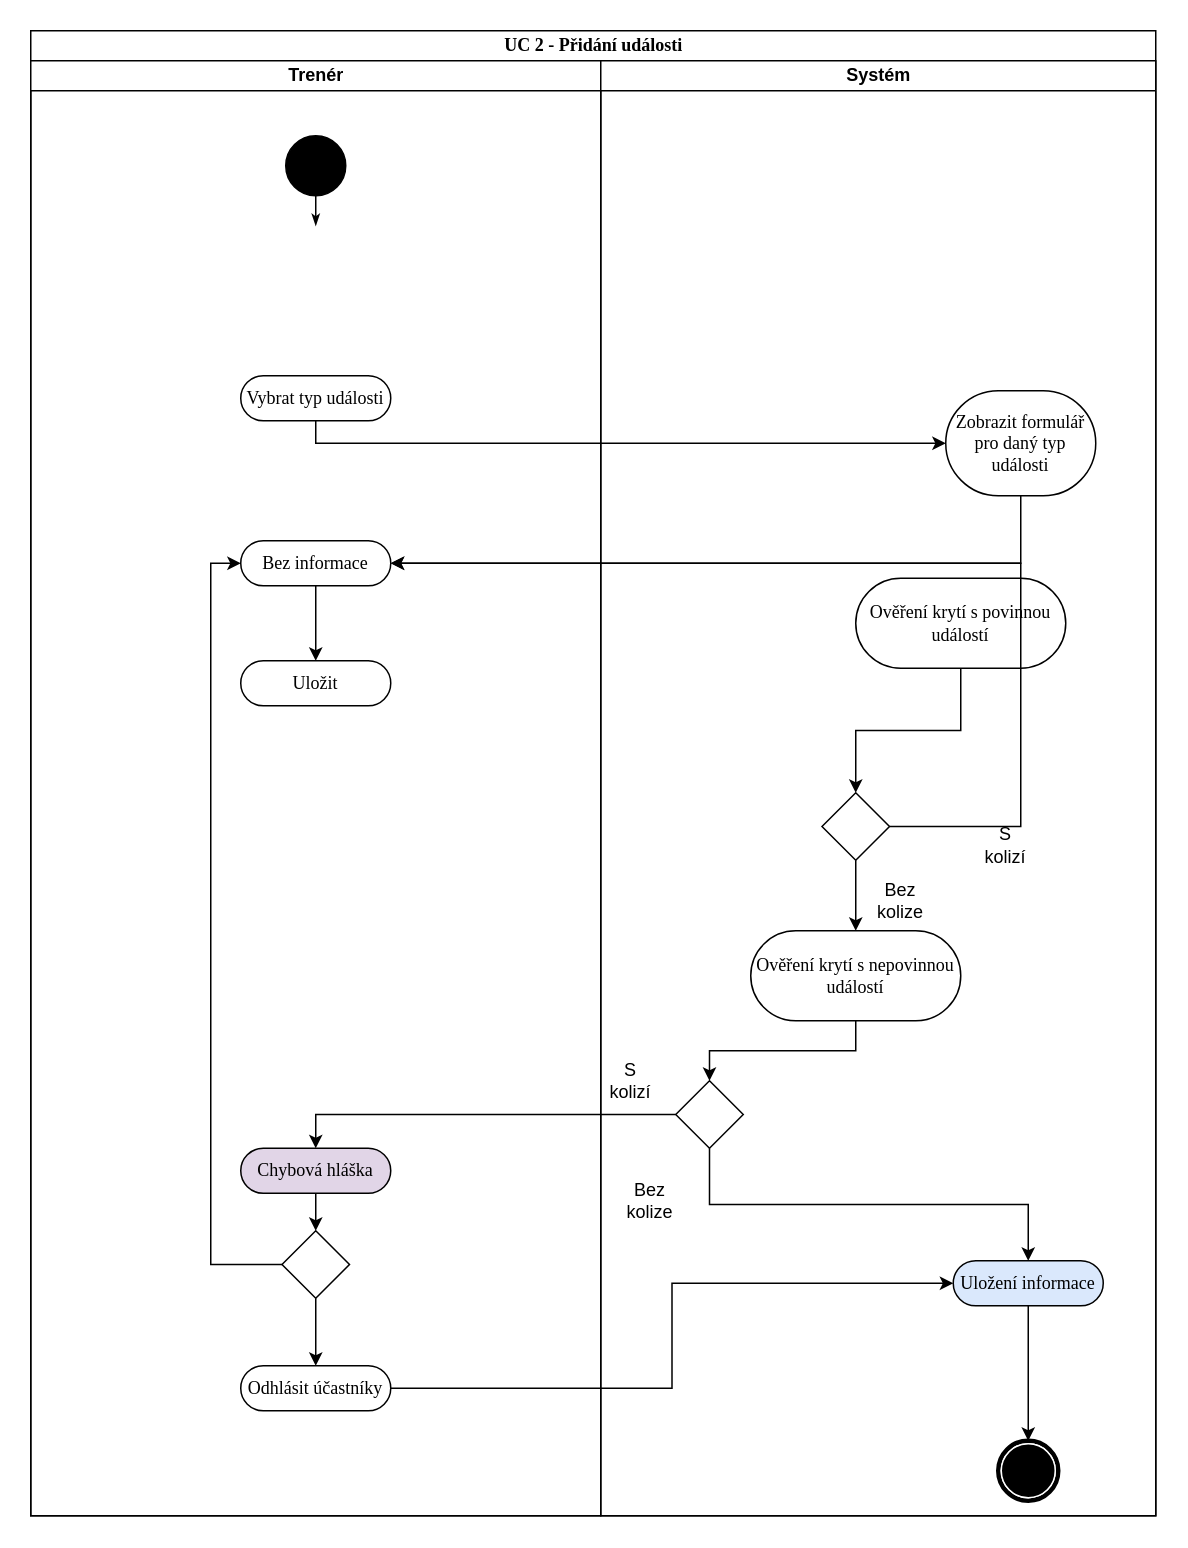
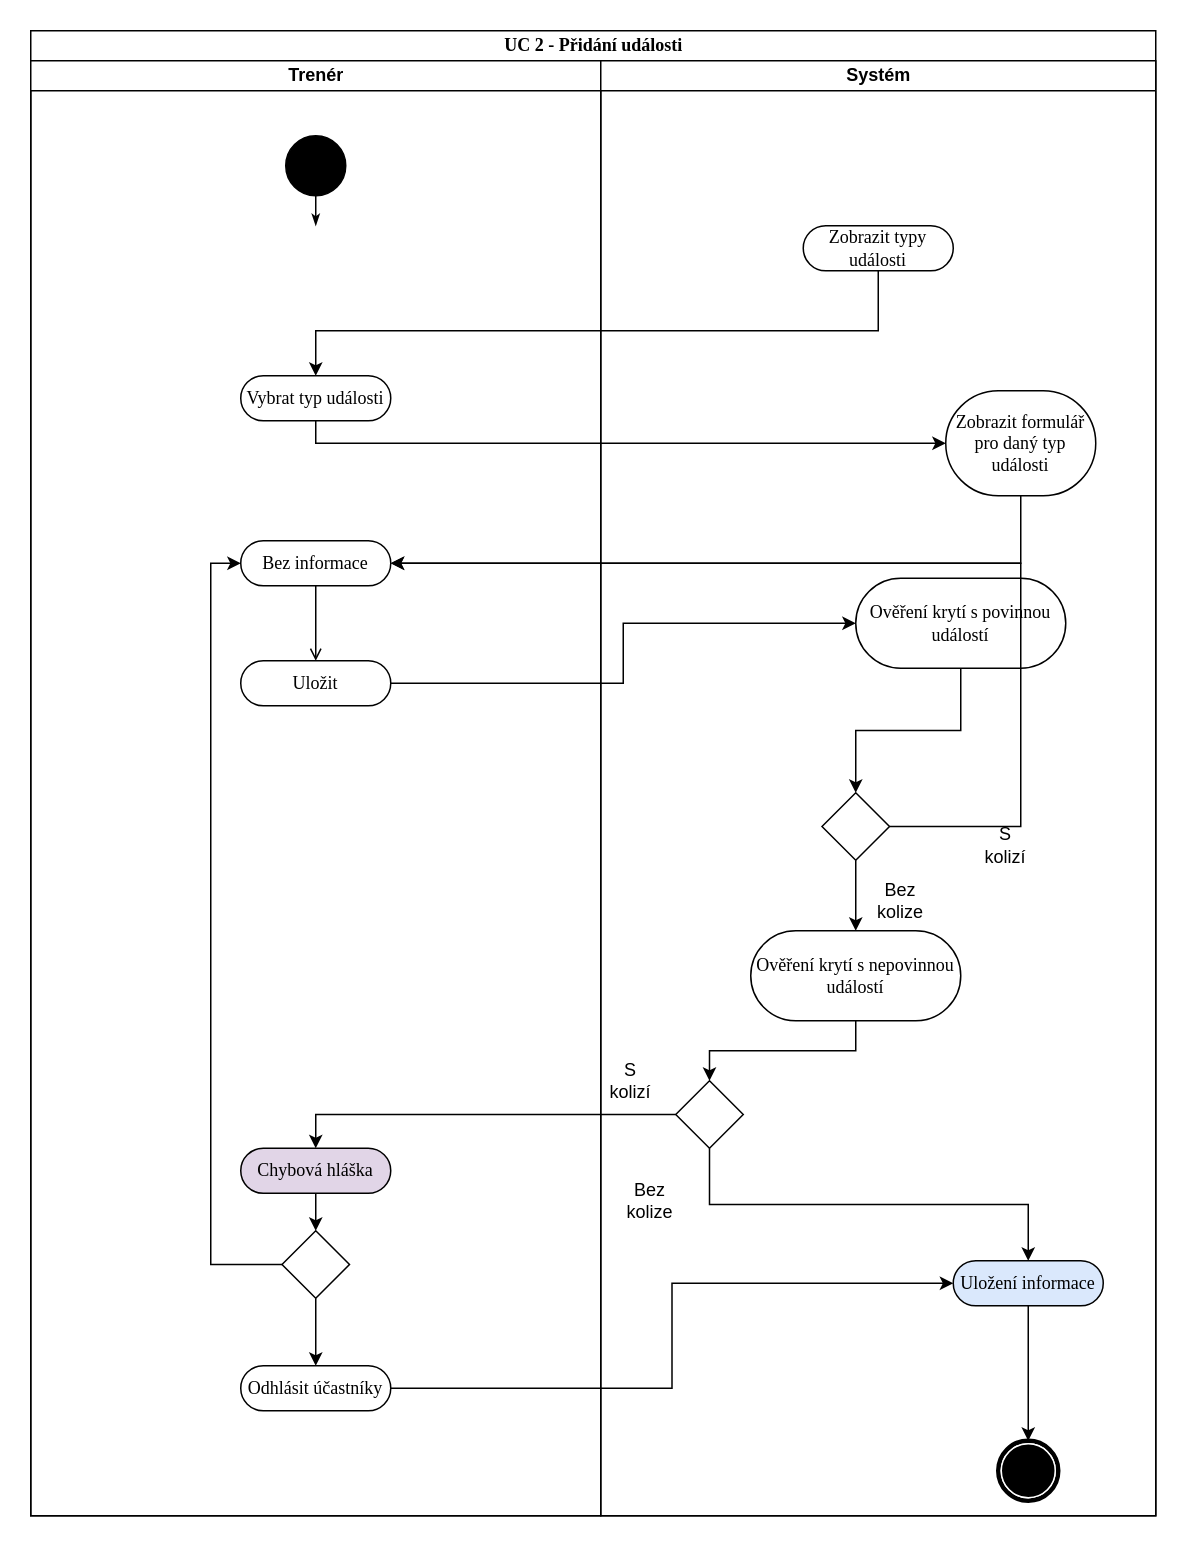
none -> (878, 248)
none -> (610, 331)
(316, 649) -> (316, 651)
none -> (623, 658)
